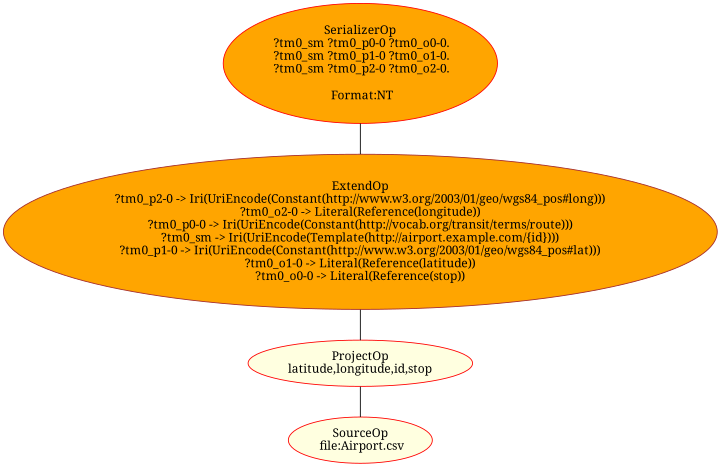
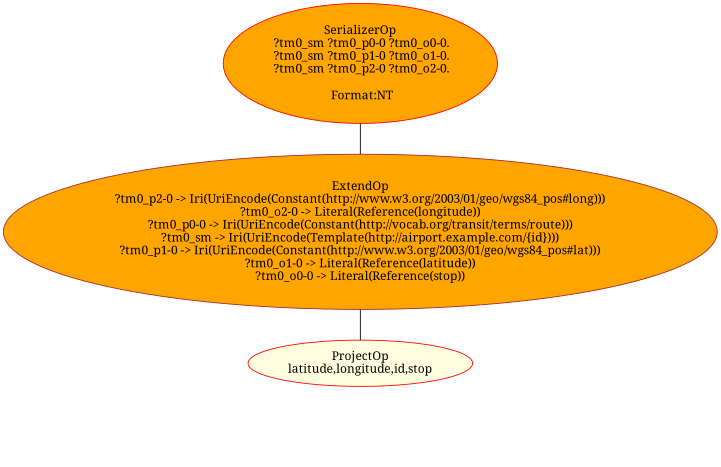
(360, 440) -> none
